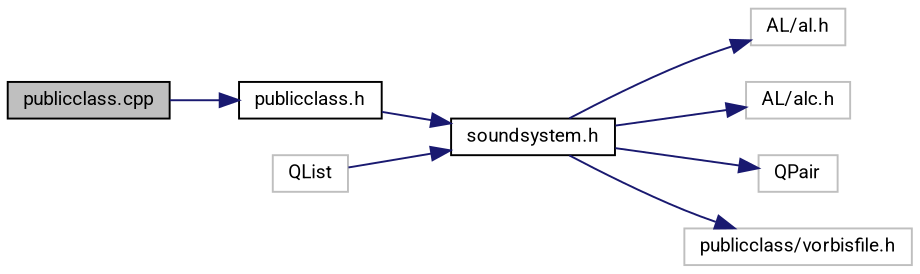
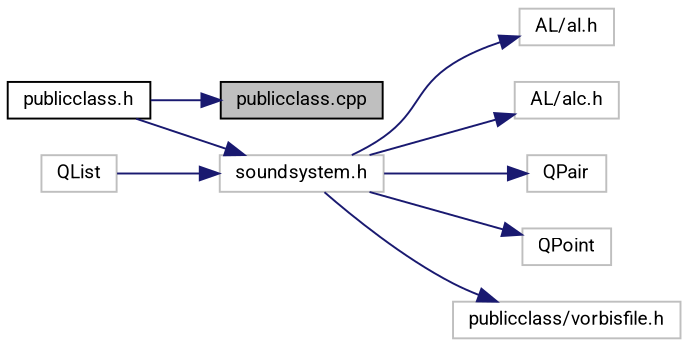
(195, 100) -> (176, 100)
(533, 137) -> (302, 174)
none -> (567, 247)
